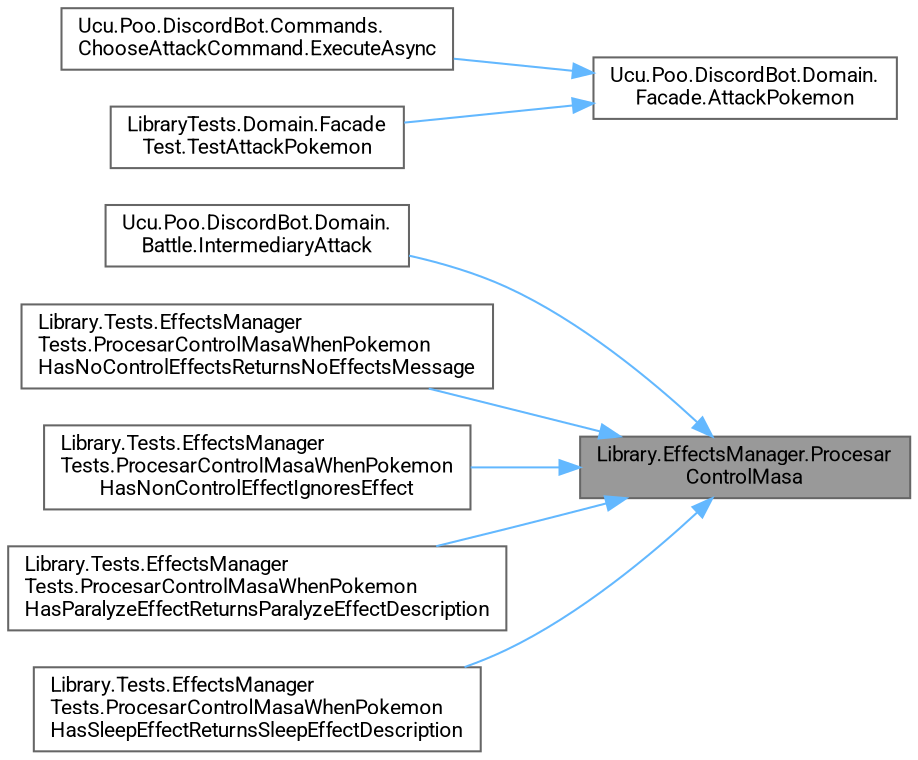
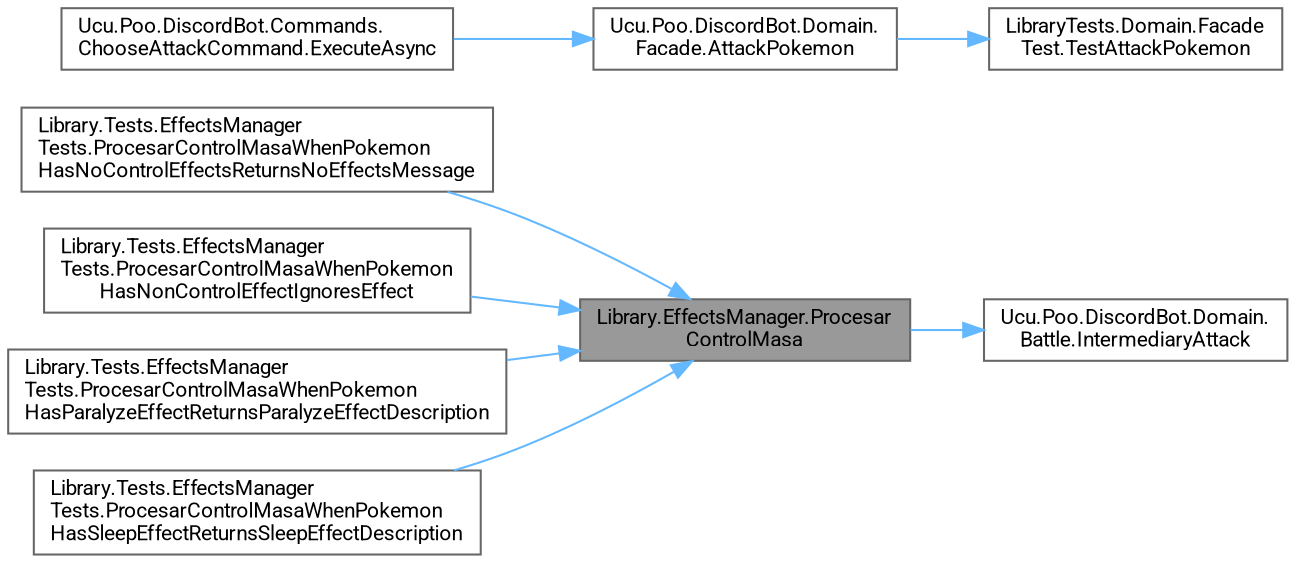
(488, 114) -> (932, 39)
(564, 319) -> (937, 330)
